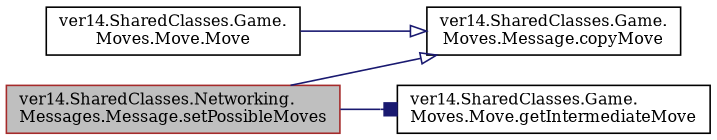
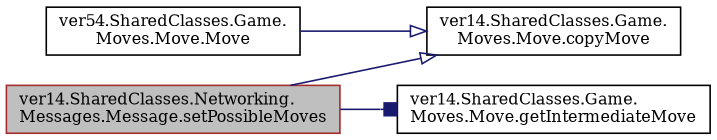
(173, 31) -> (173, 31)
(554, 31) -> (554, 31)
